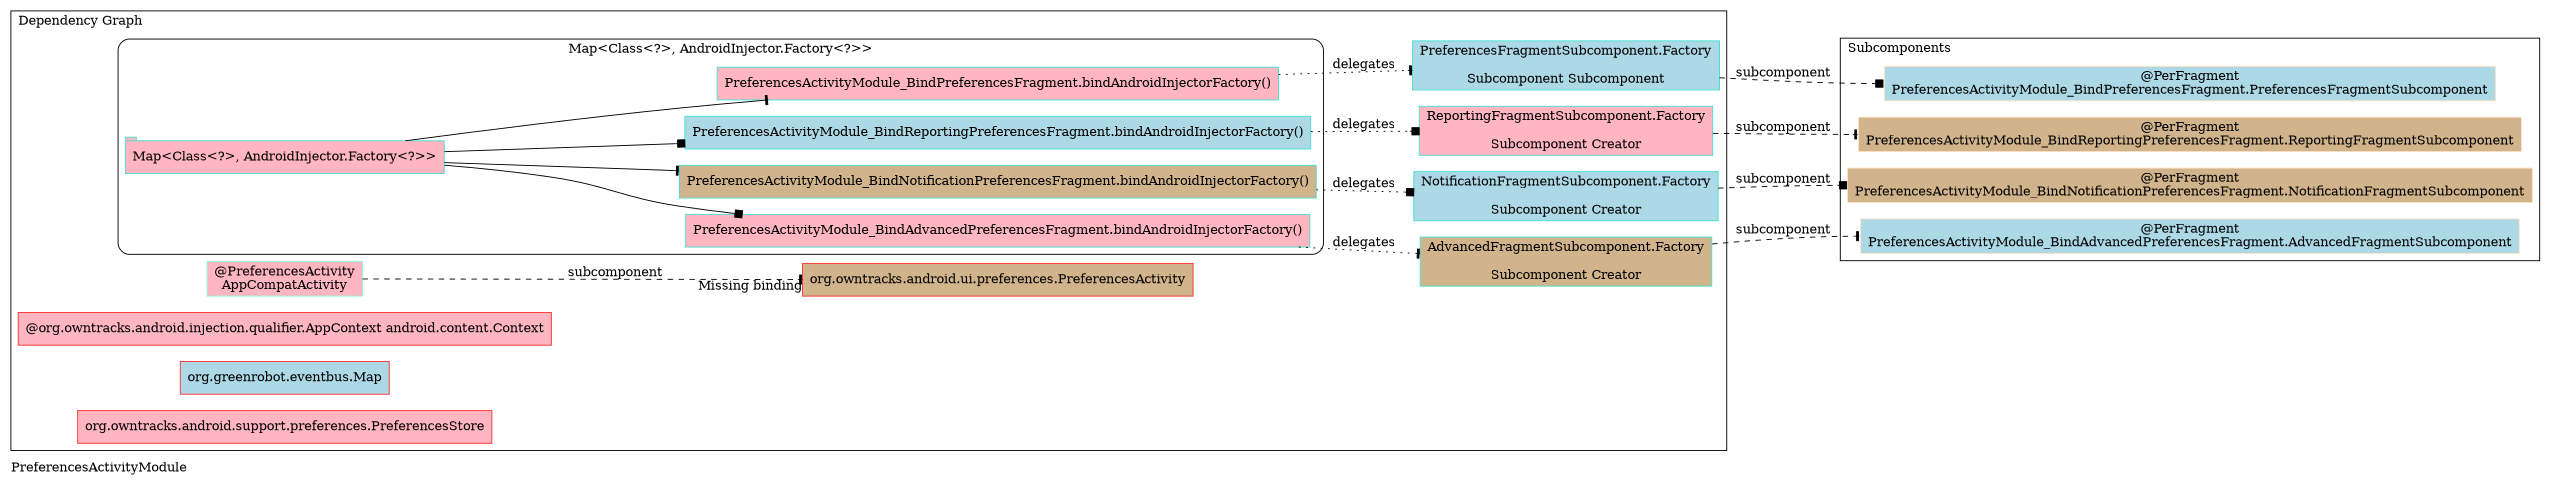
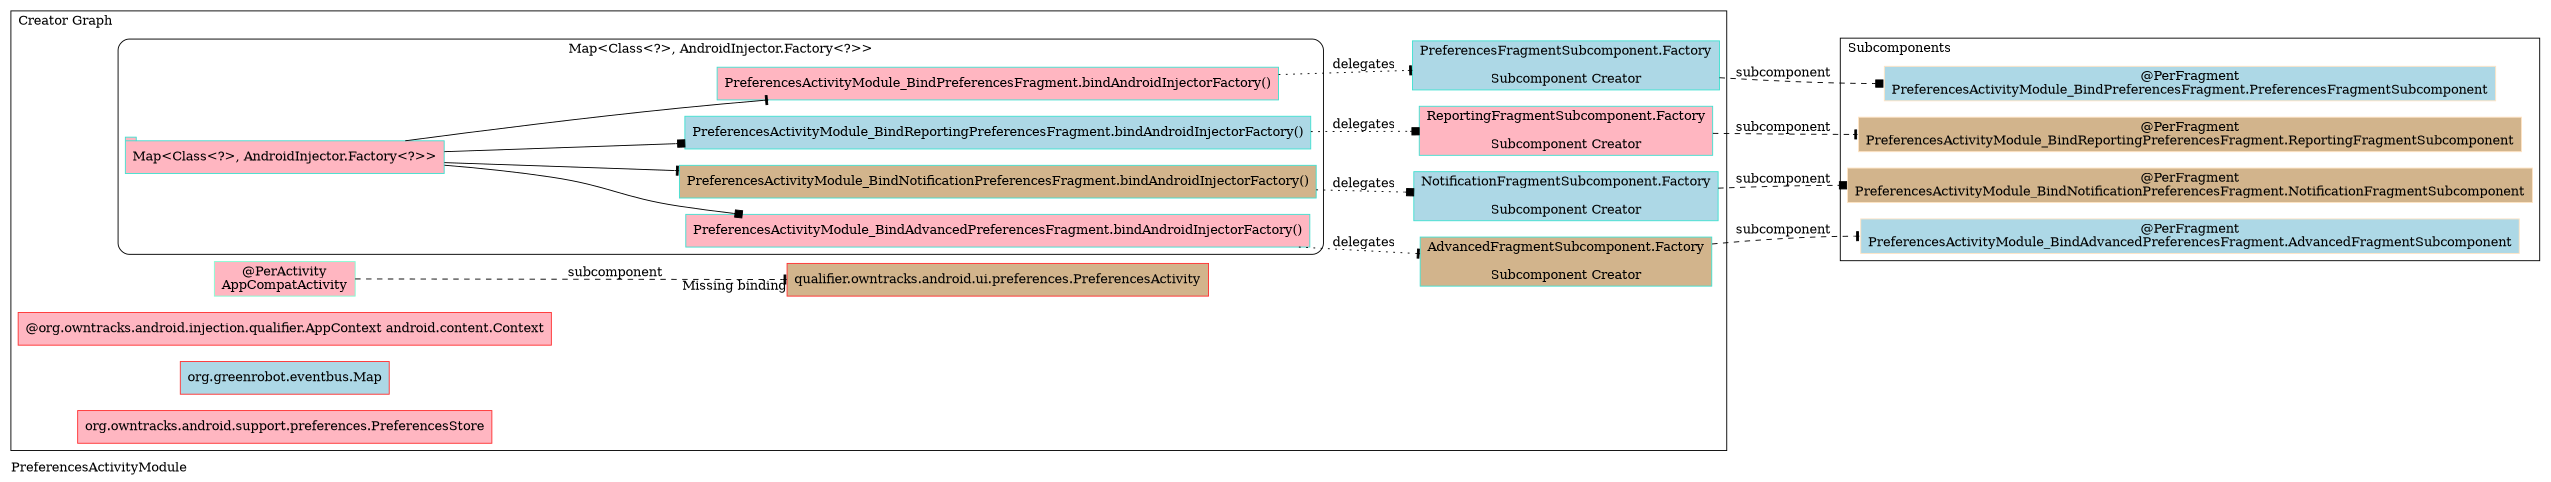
(80, 21) -> (65, 21)
(1566, 65) -> (1566, 65)
(285, 279) -> (285, 279)
(998, 280) -> (998, 280)
